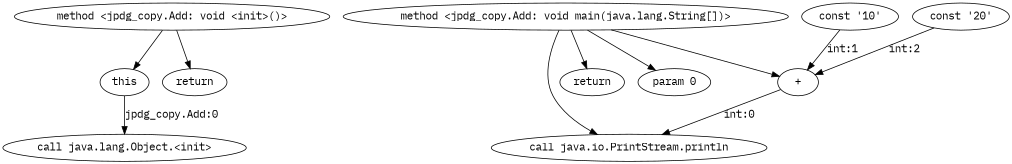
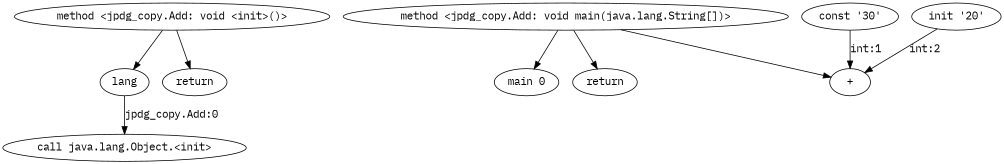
(850, 17) -> (850, 17)
(961, 17) -> (956, 17)
(125, 82) -> (125, 82)
(674, 82) -> (527, 82)
(629, 148) -> none
